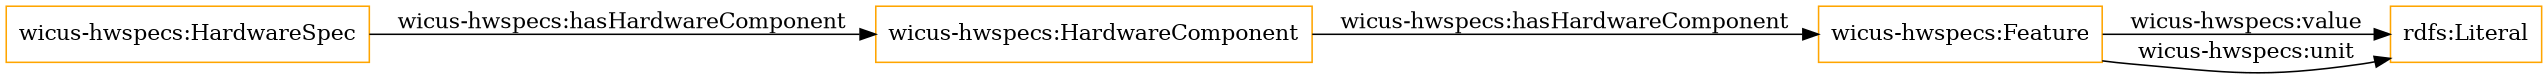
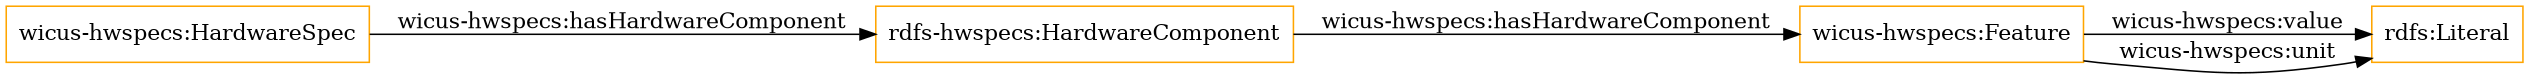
(1094, 34) -> (1085, 34)
